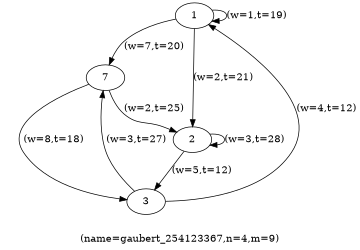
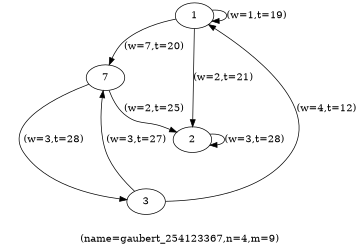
(54, 140) -> (54, 140)
(171, 168) -> none
